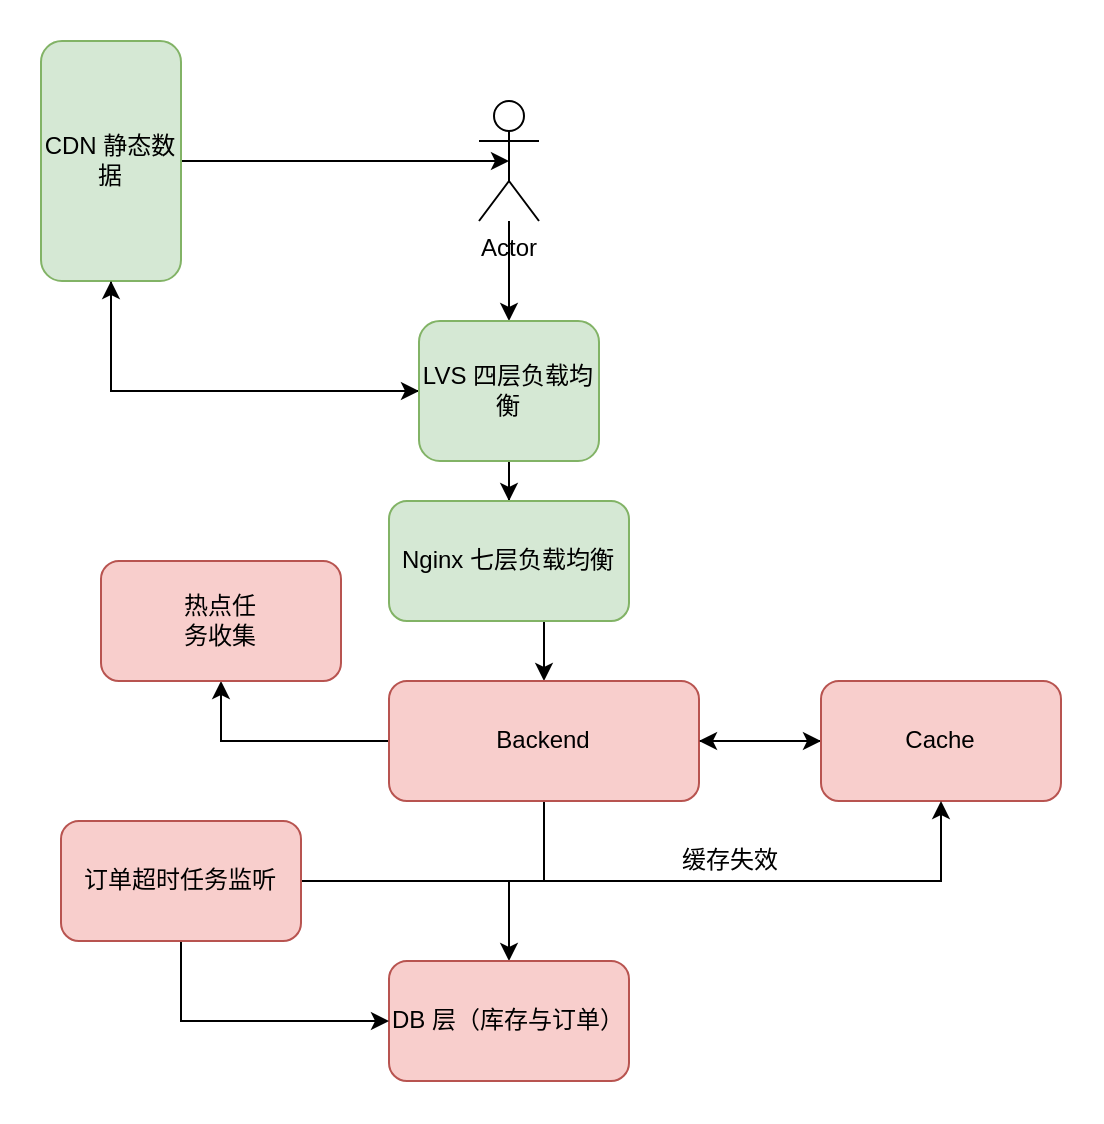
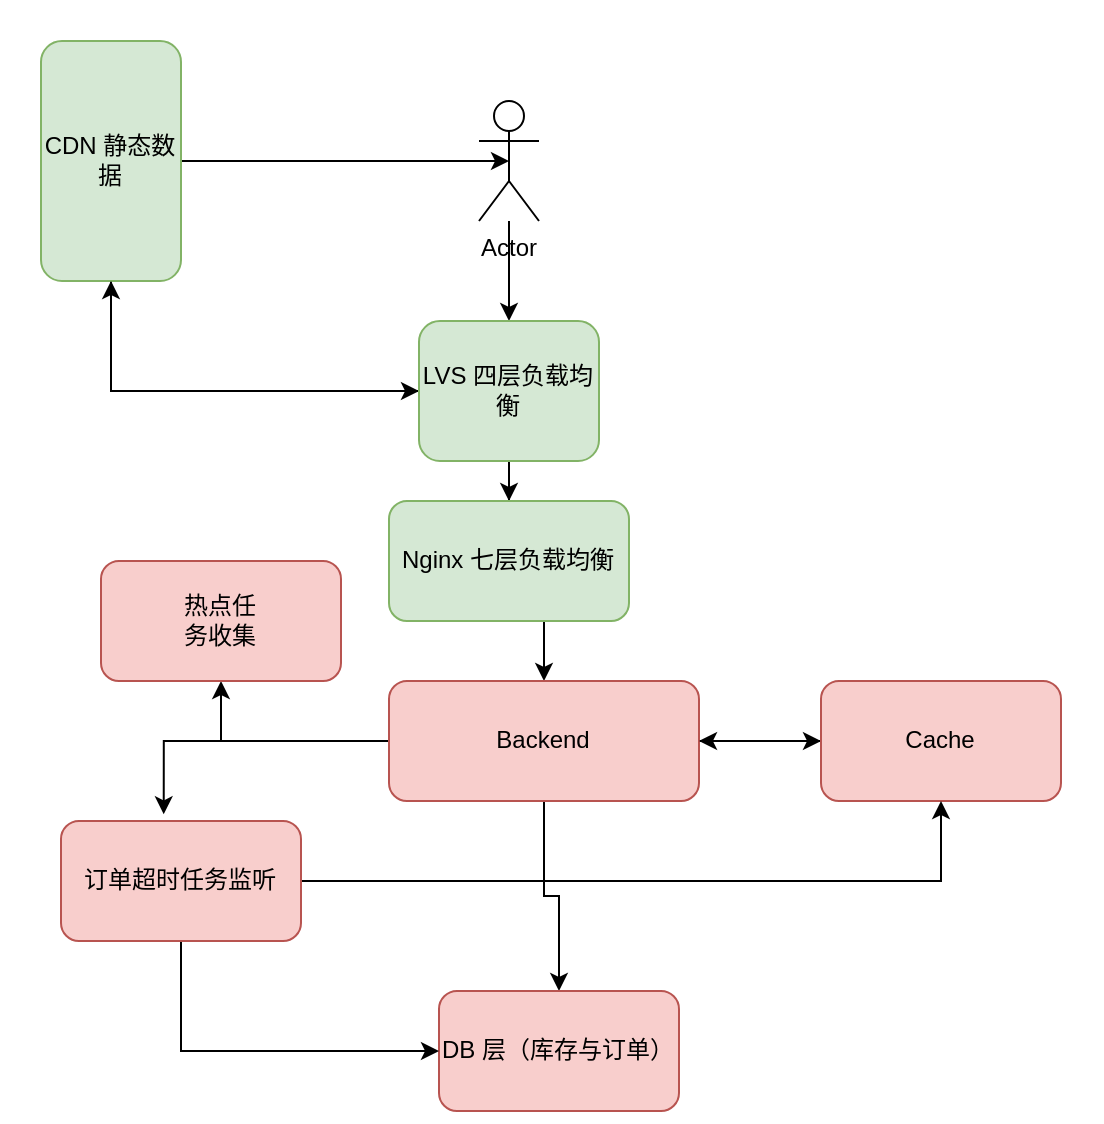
none -> (164, 744)
(731, 861) -> none
(509, 1021) -> (559, 1051)
